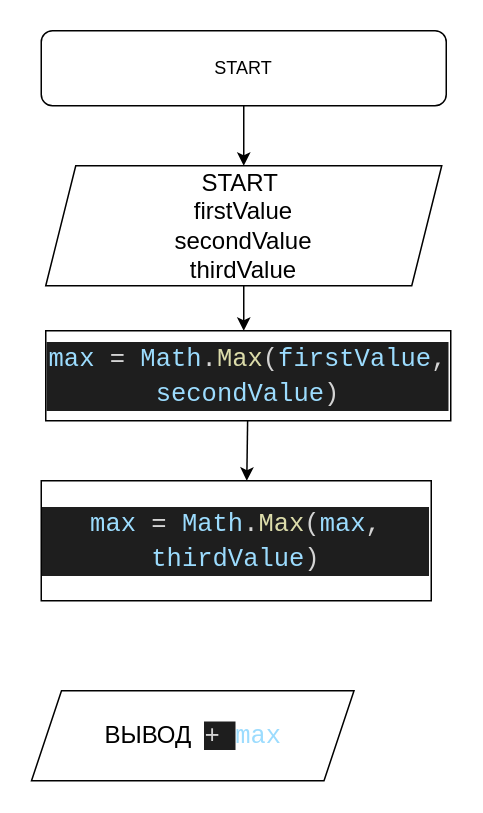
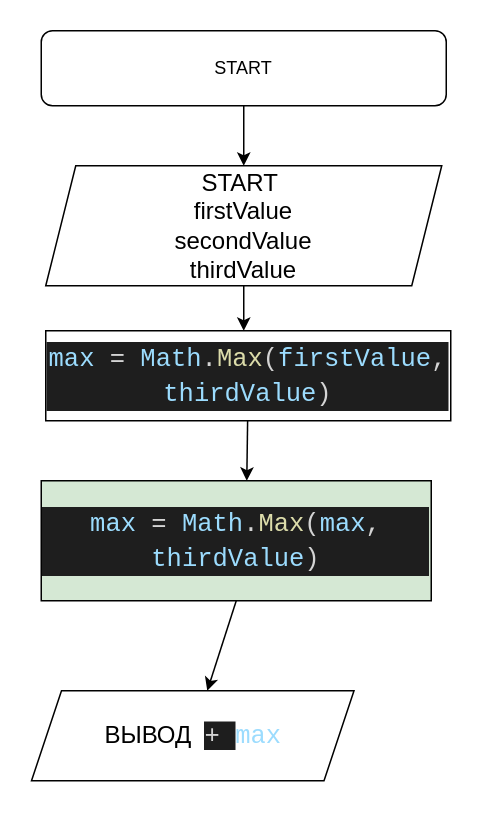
(248, 376) -> (248, 376)
(236, 541) -> (236, 541)
none -> (223, 641)
